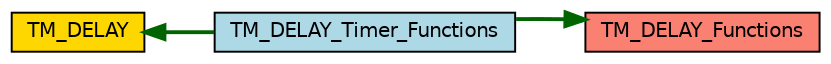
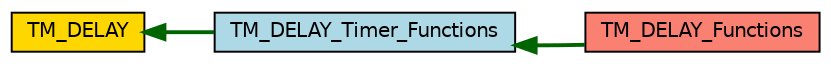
(541, 19) -> (560, 45)
